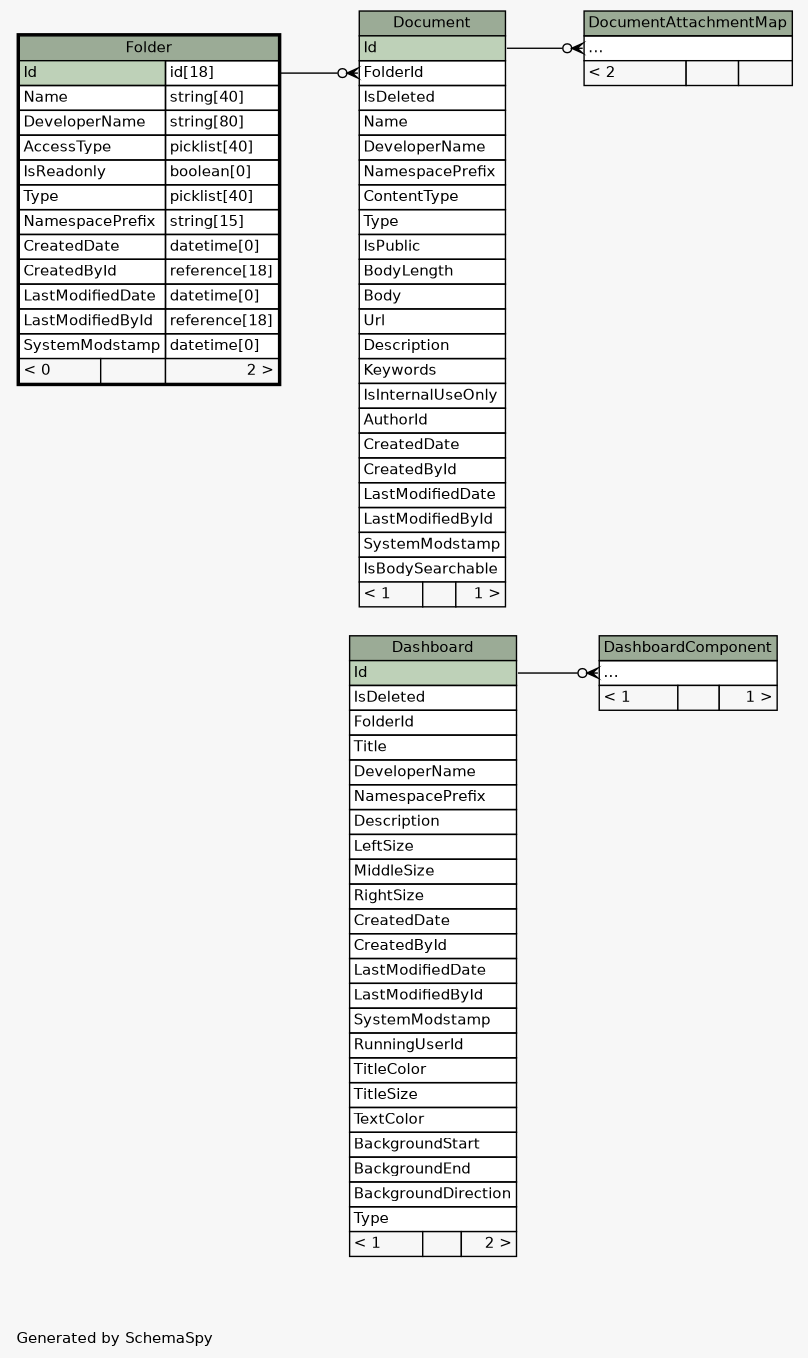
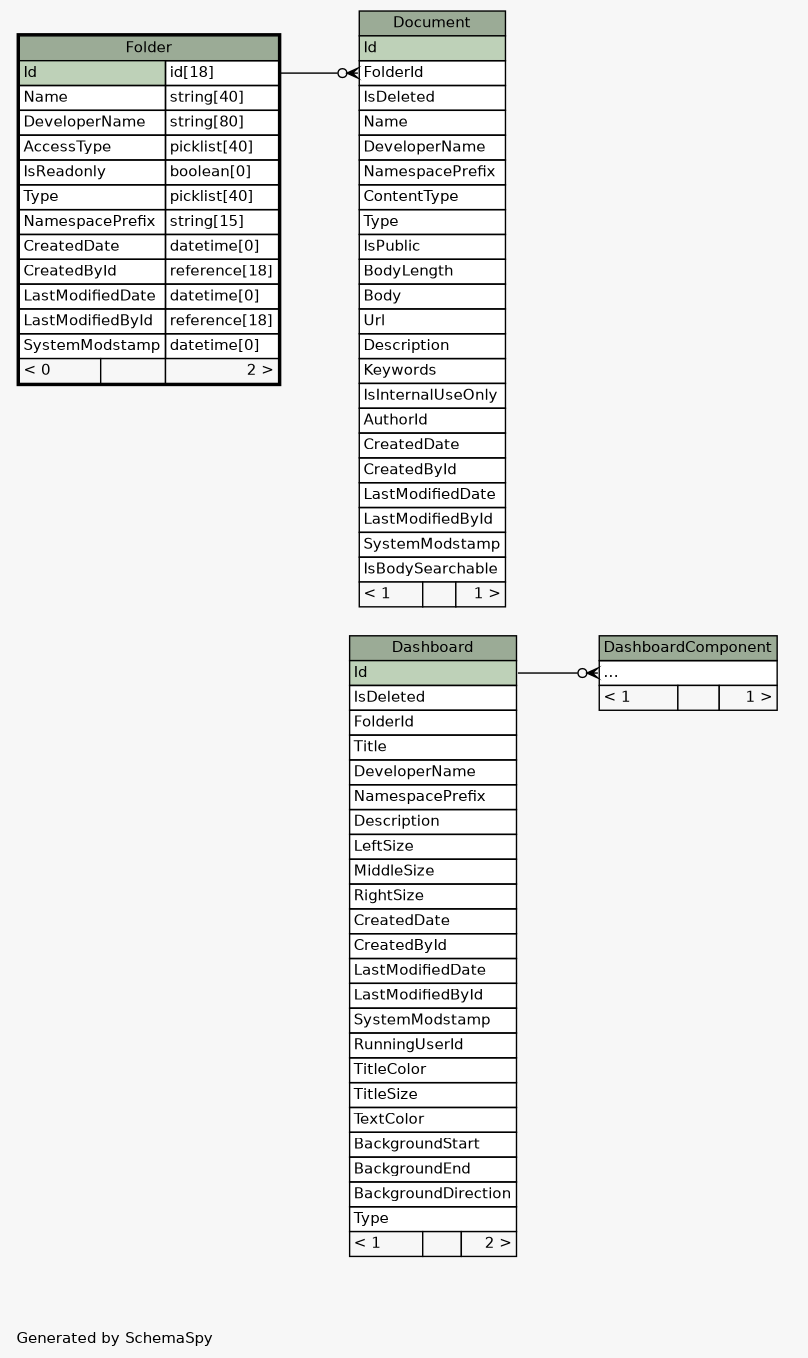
(688, 48) -> none
